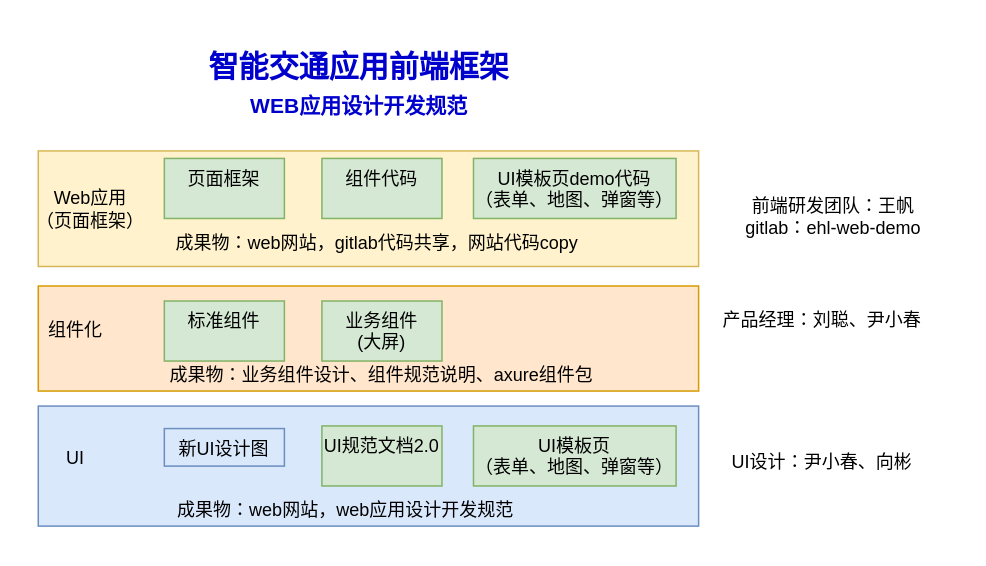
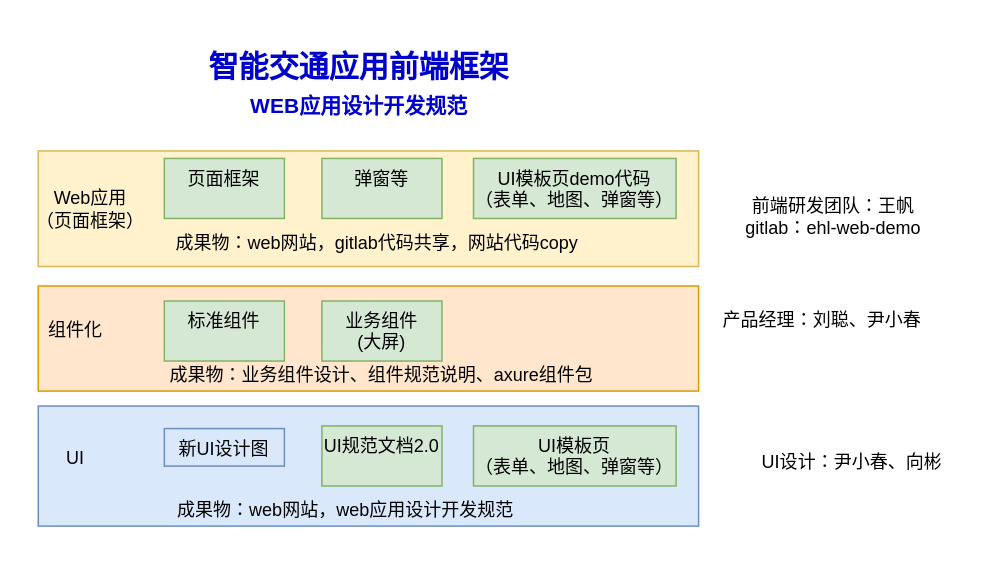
(382, 180) -> (382, 180)
(822, 463) -> (852, 463)
